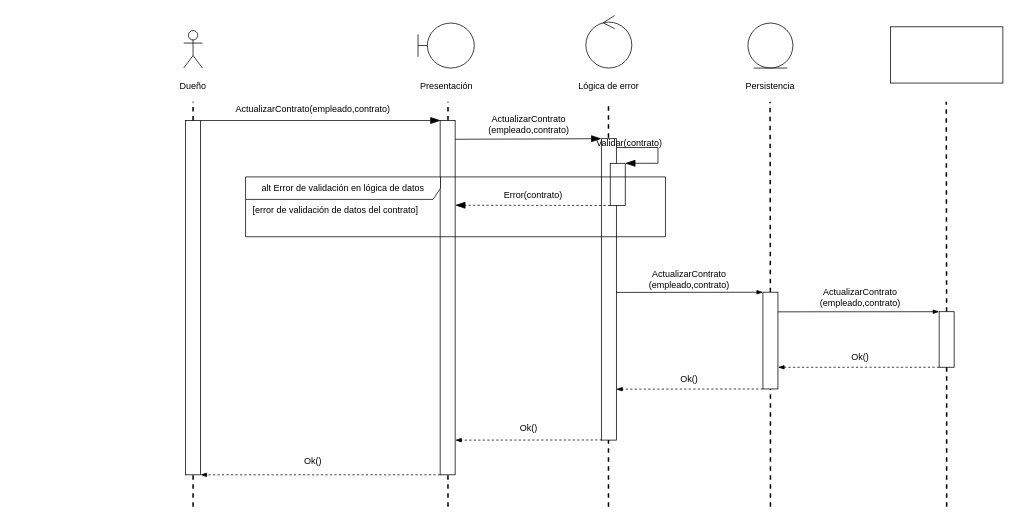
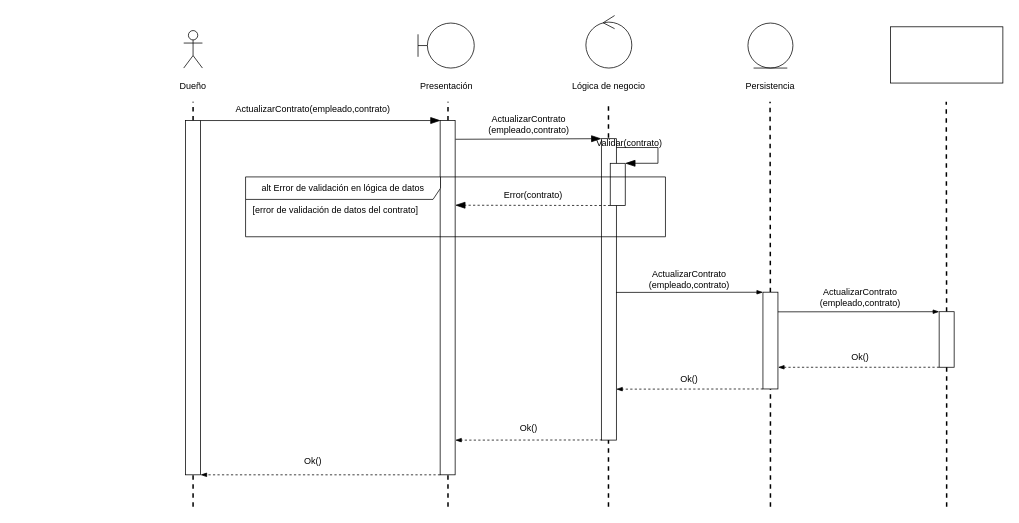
(609, 87) -> (609, 87)
